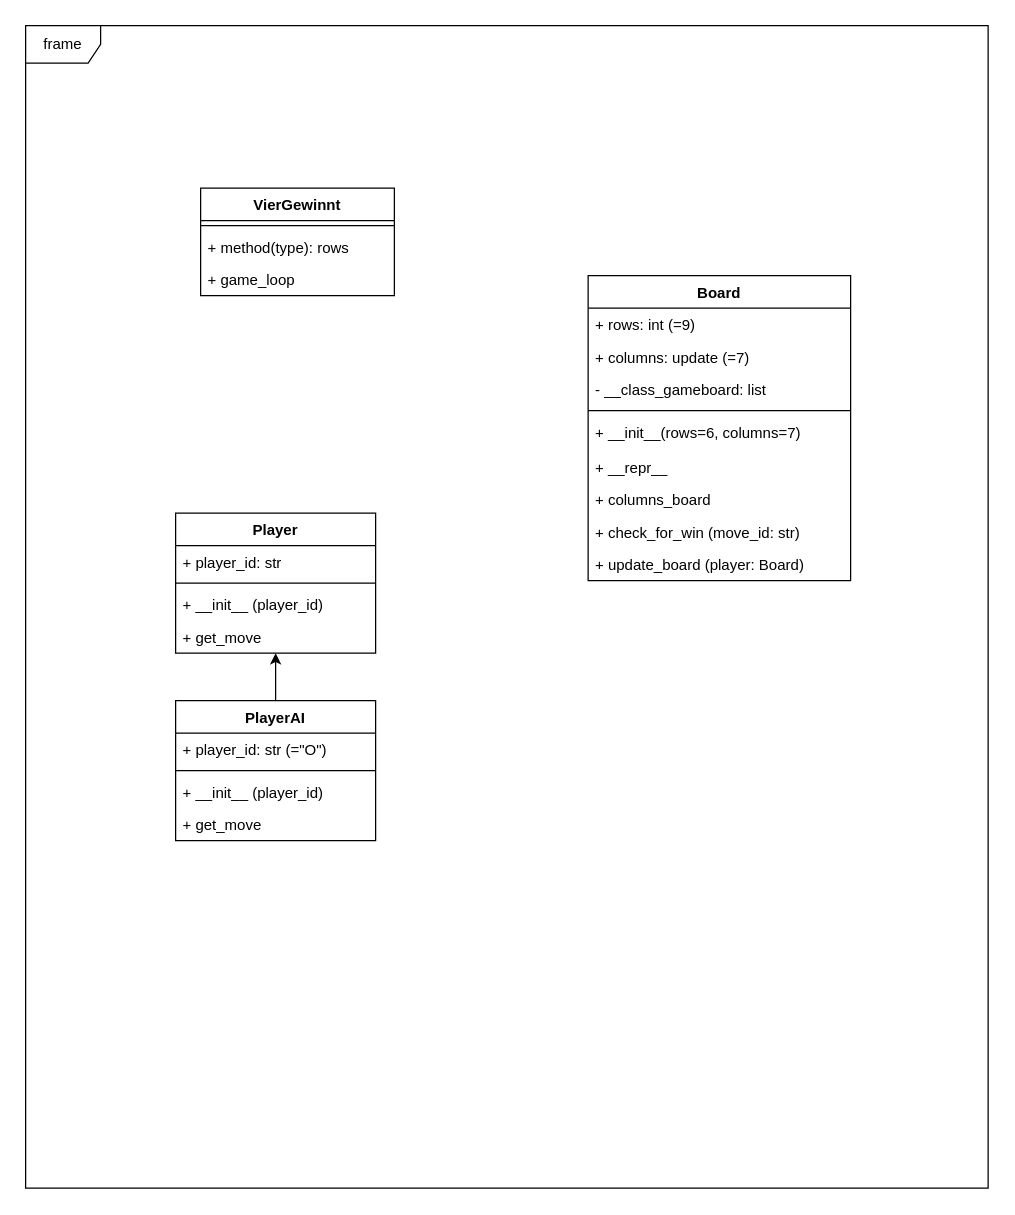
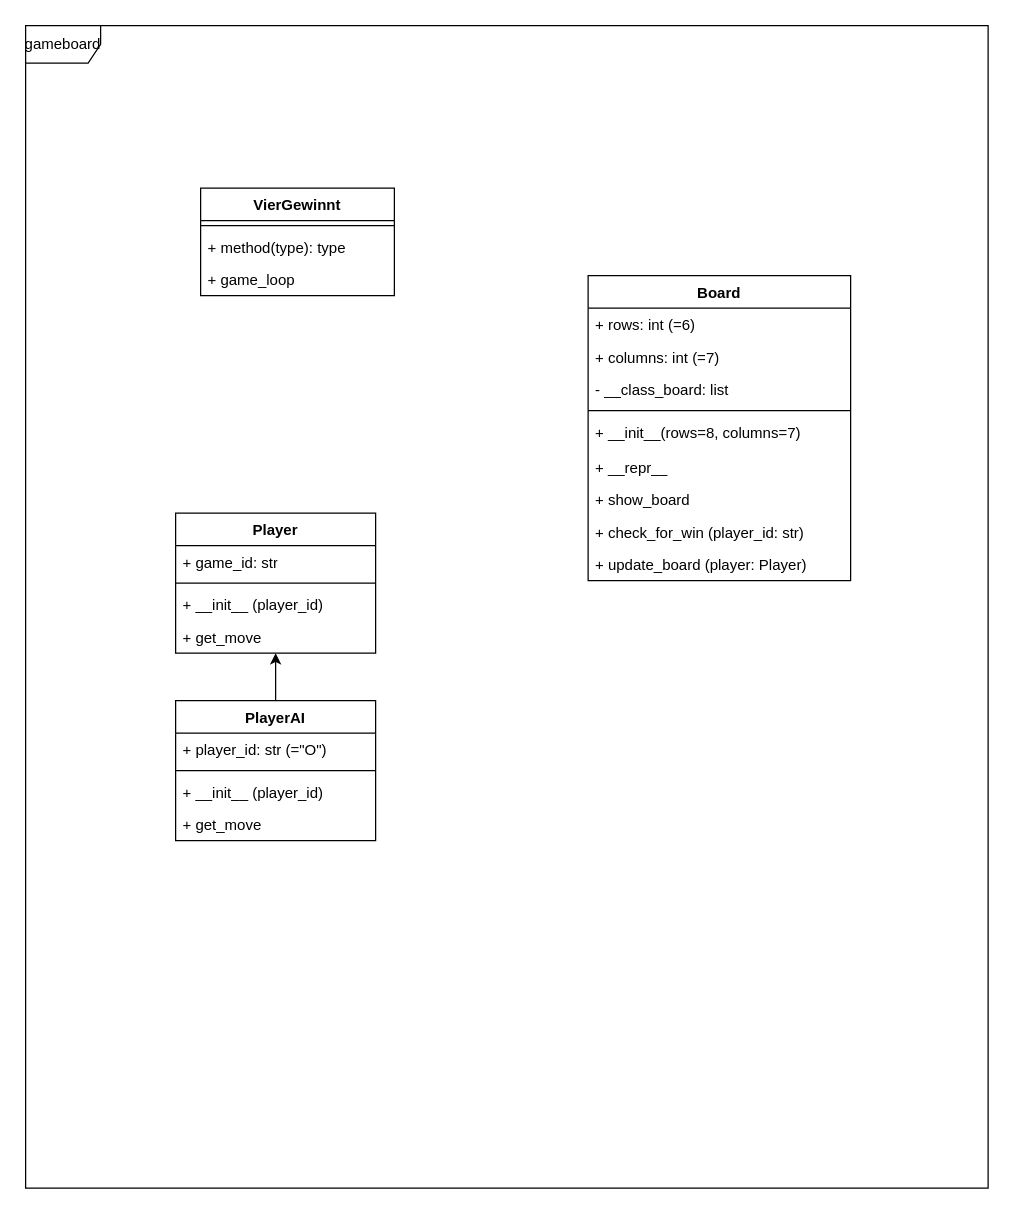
(63, 44) -> (63, 44)
(286, 248) -> (286, 248)
(653, 326) -> (653, 326)
(678, 358) -> (664, 358)
(689, 391) -> (672, 391)
(706, 433) -> (706, 433)
(655, 501) -> (644, 501)
(710, 533) -> (716, 533)
(241, 563) -> (234, 563)
(712, 566) -> (714, 566)
